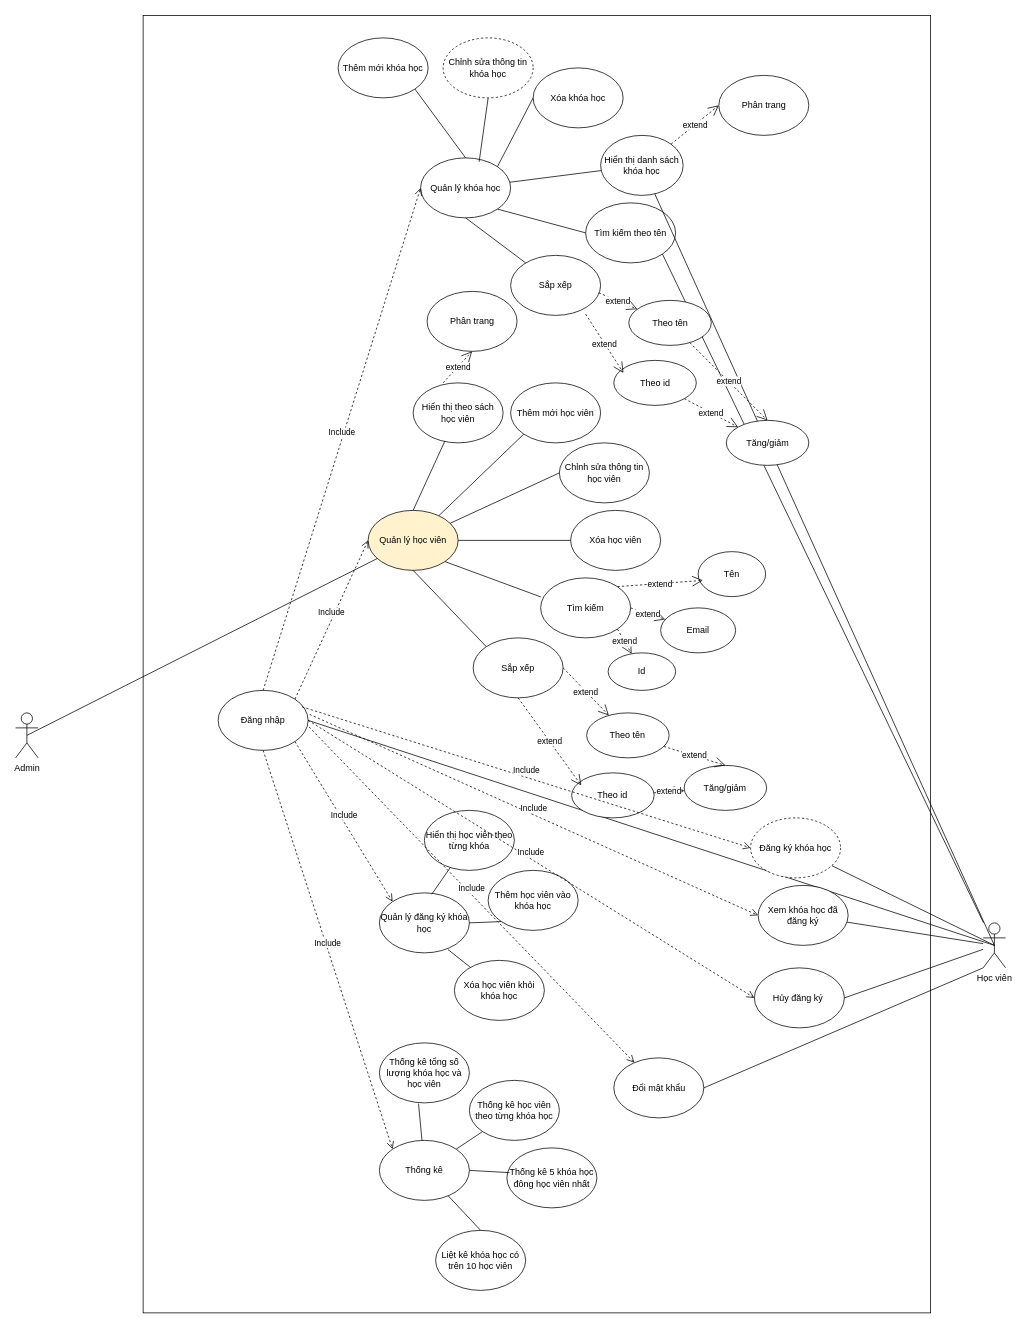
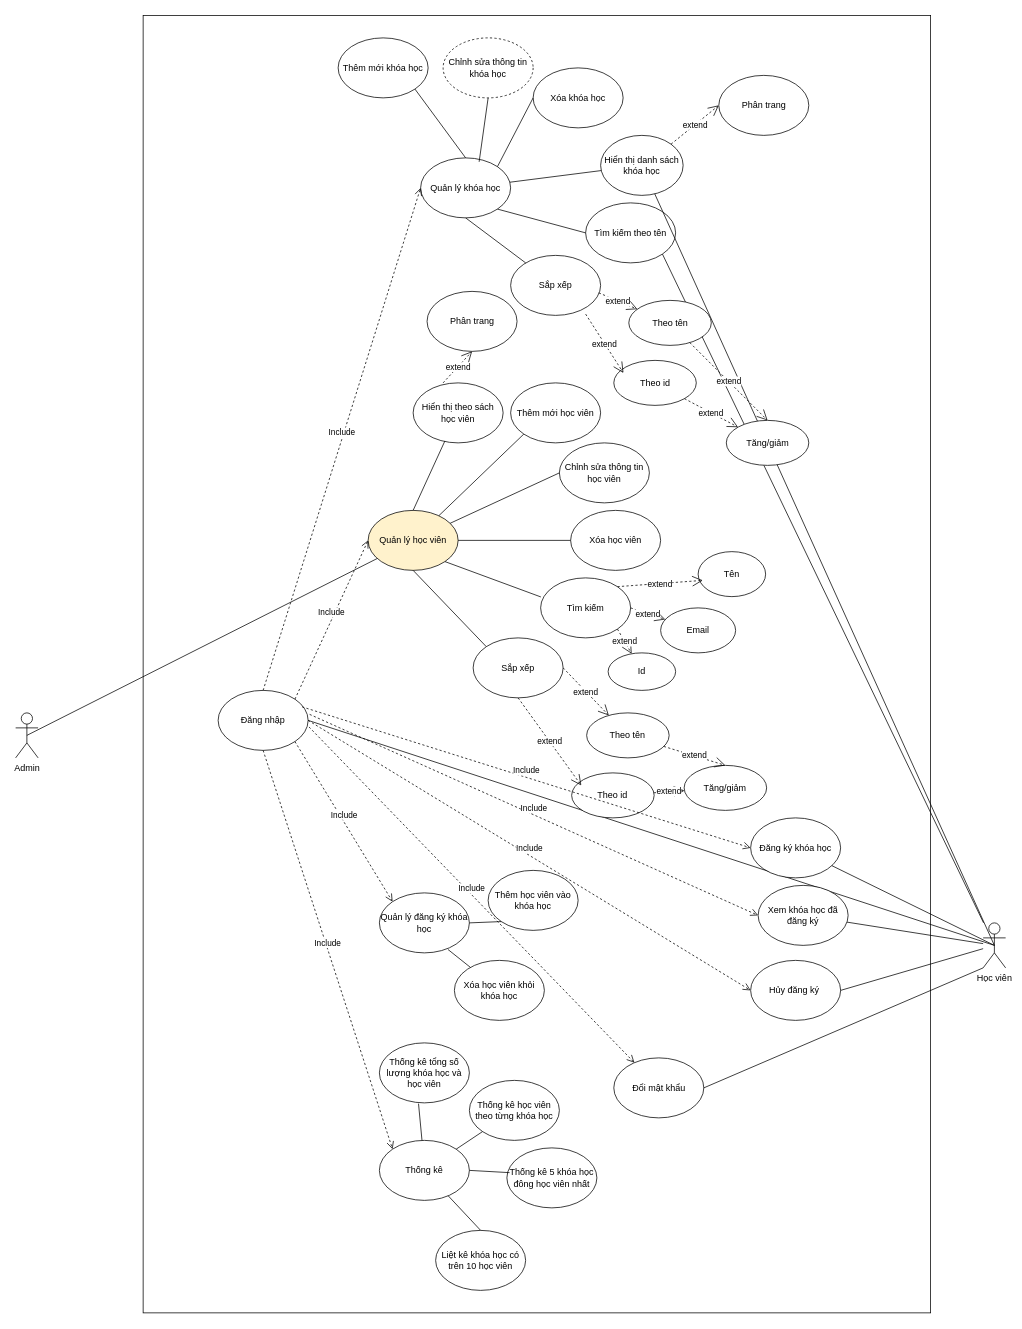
(469, 840) -> none
(795, 848) -> (795, 848)
(441, 881) -> none
(799, 998) -> (795, 990)
